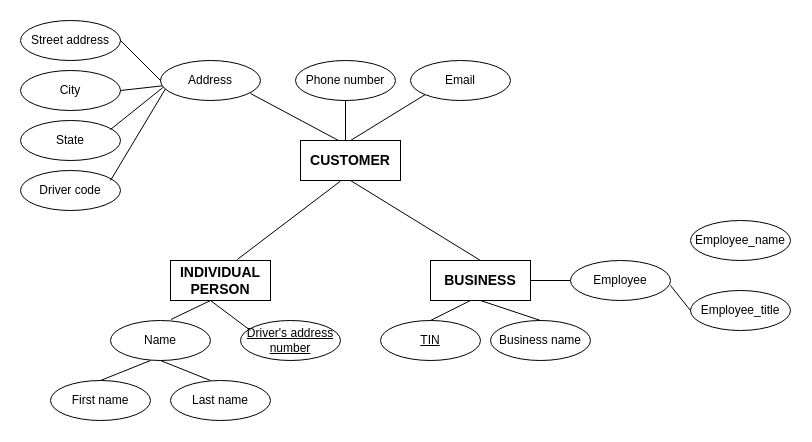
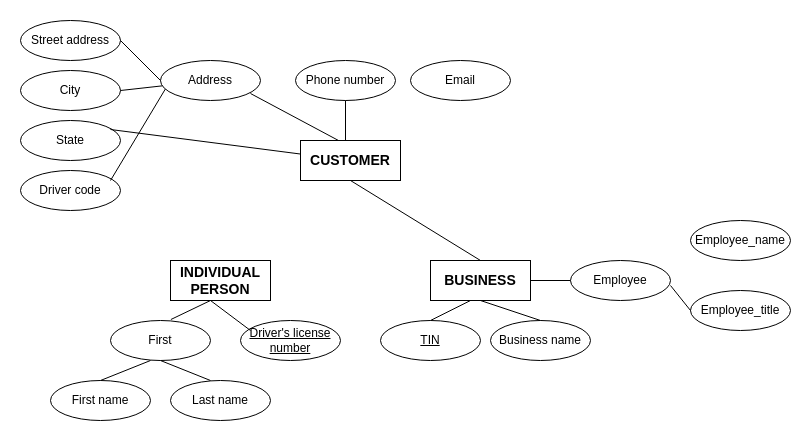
(137, 108) -> (206, 142)
(387, 118) -> none
(289, 221) -> none
(161, 341) -> (161, 341)
(291, 341) -> (291, 341)
